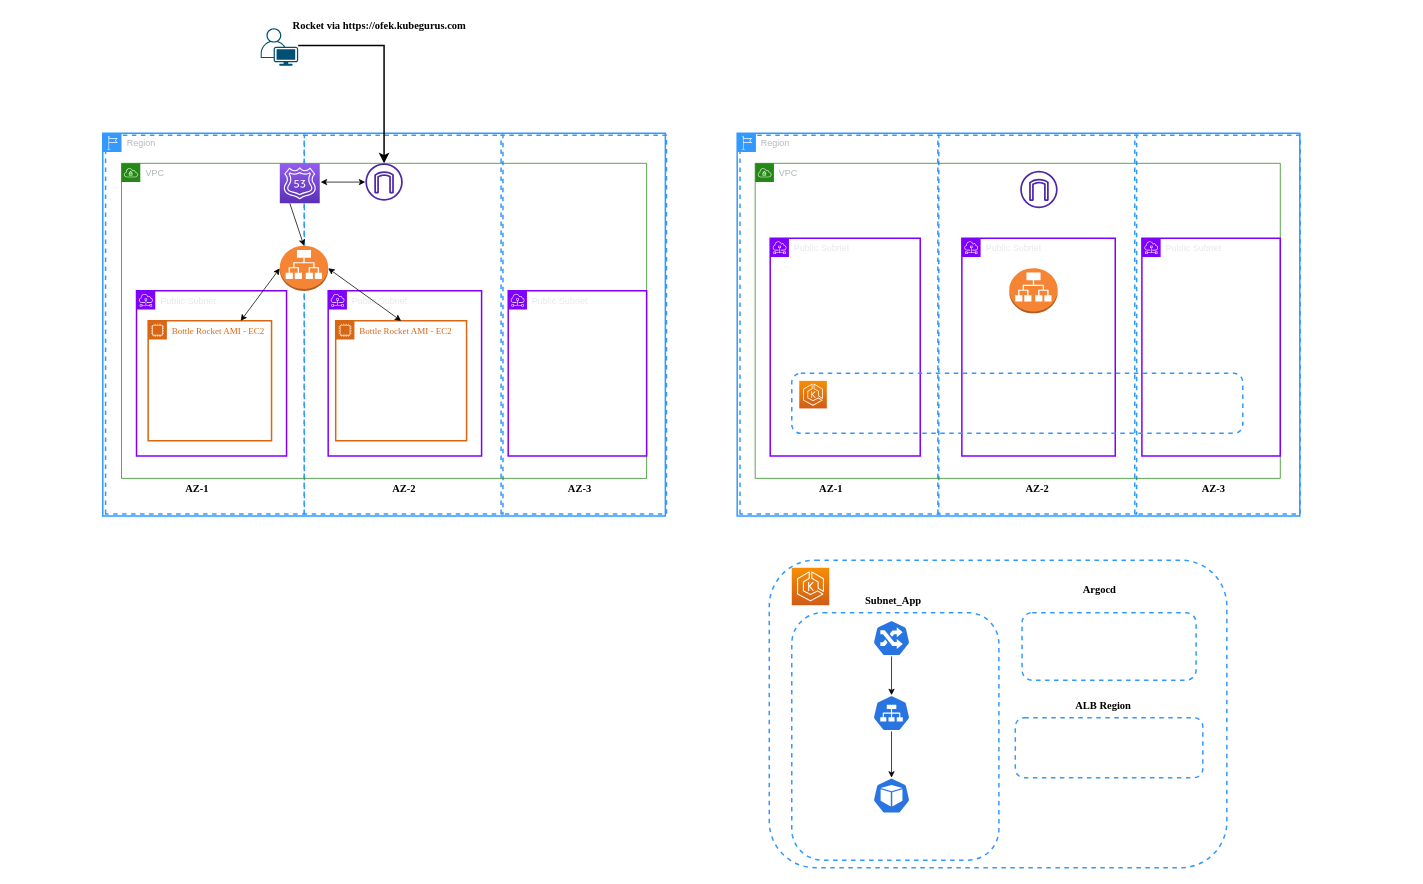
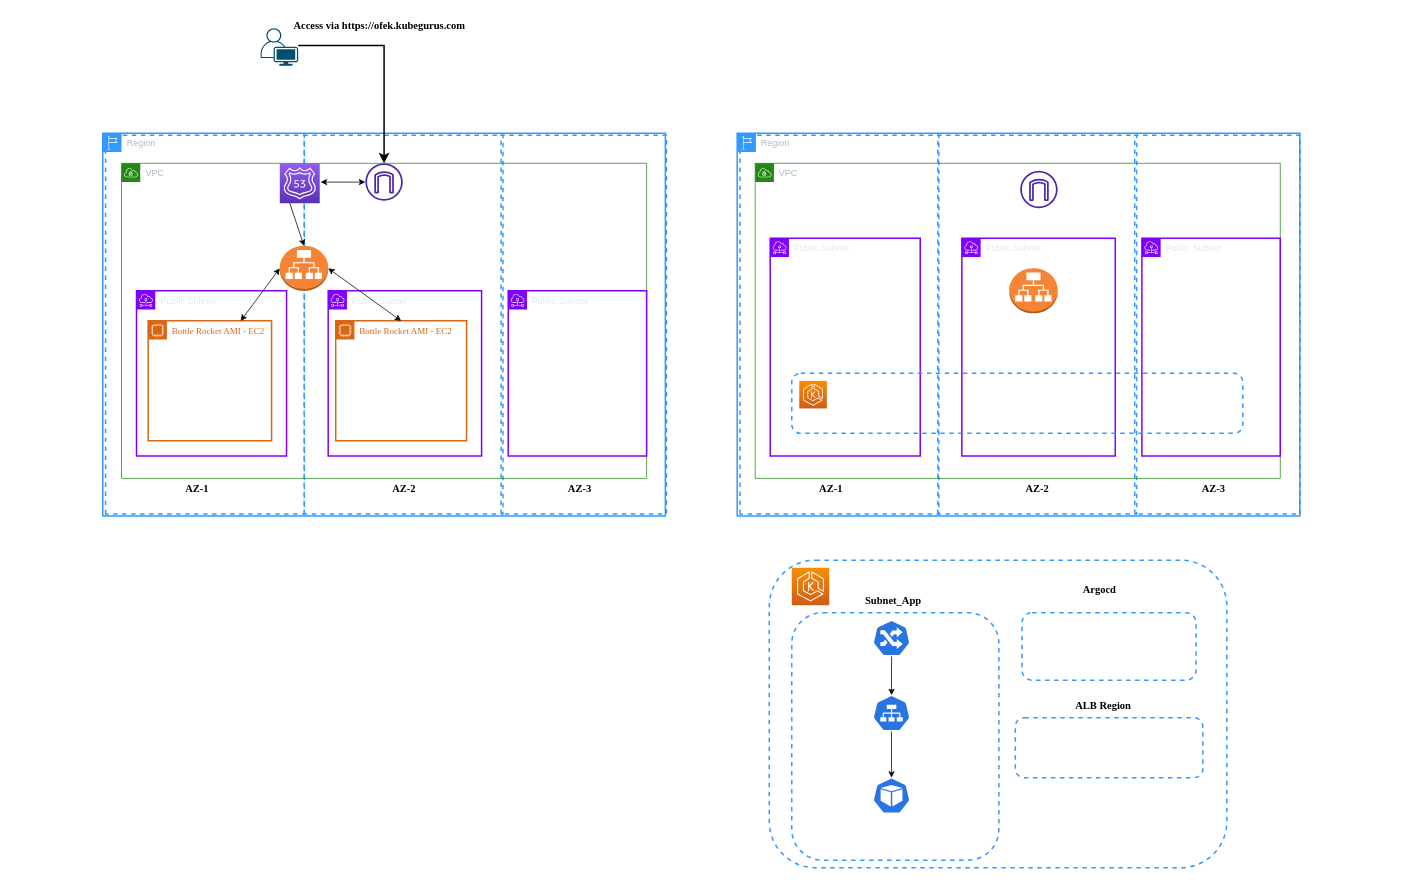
(380, 27) -> (380, 27)
